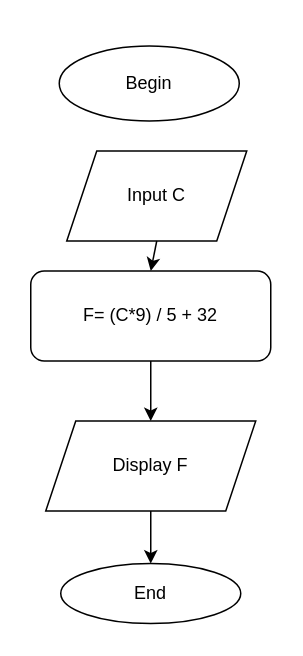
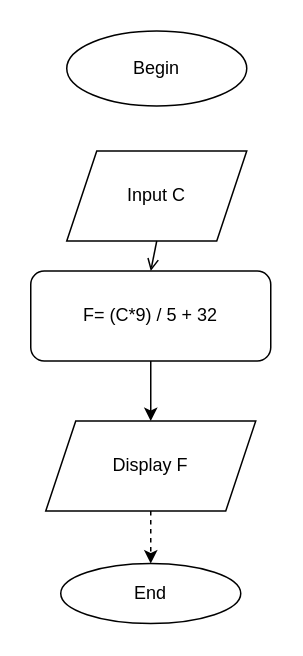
(149, 83) -> (157, 68)
(153, 259) -> (153, 262)
(151, 533) -> (151, 533)
